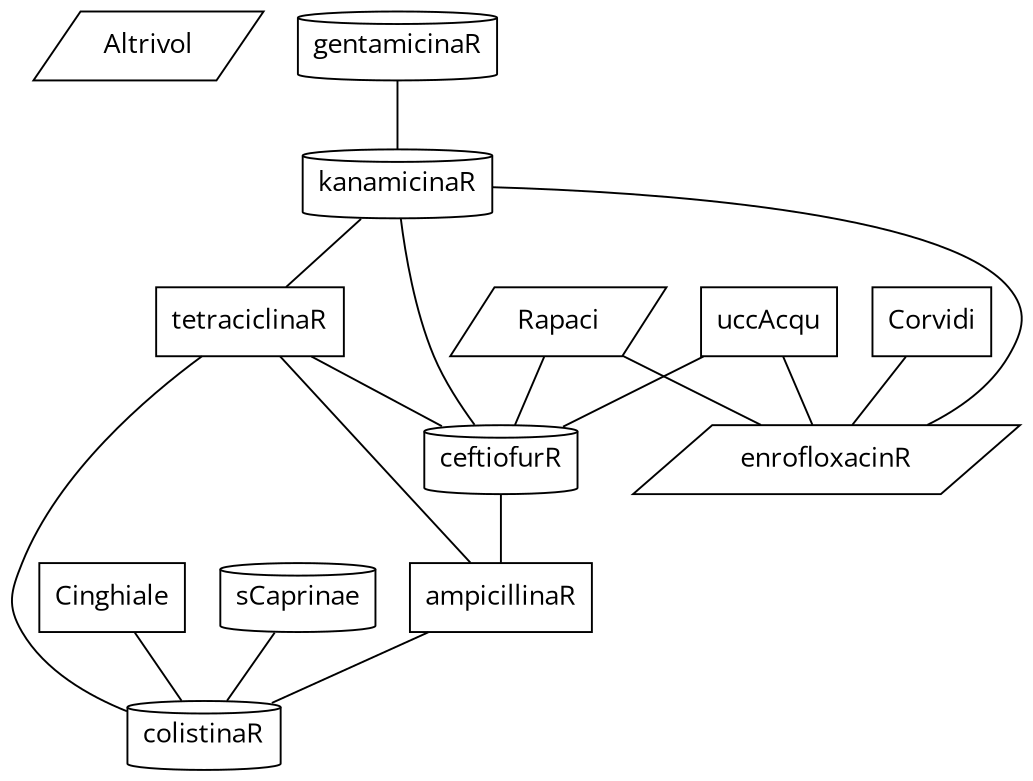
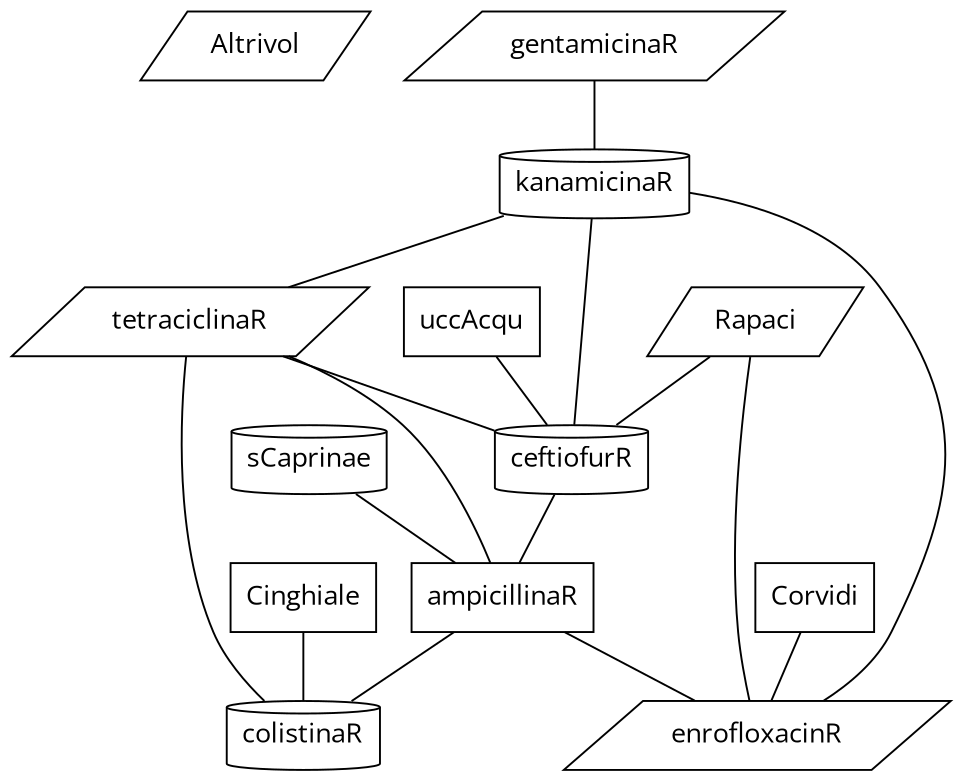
(397, 46) -> (594, 46)
(250, 322) -> (190, 322)
(798, 391) -> (630, 666)
(251, 667) -> (406, 529)
